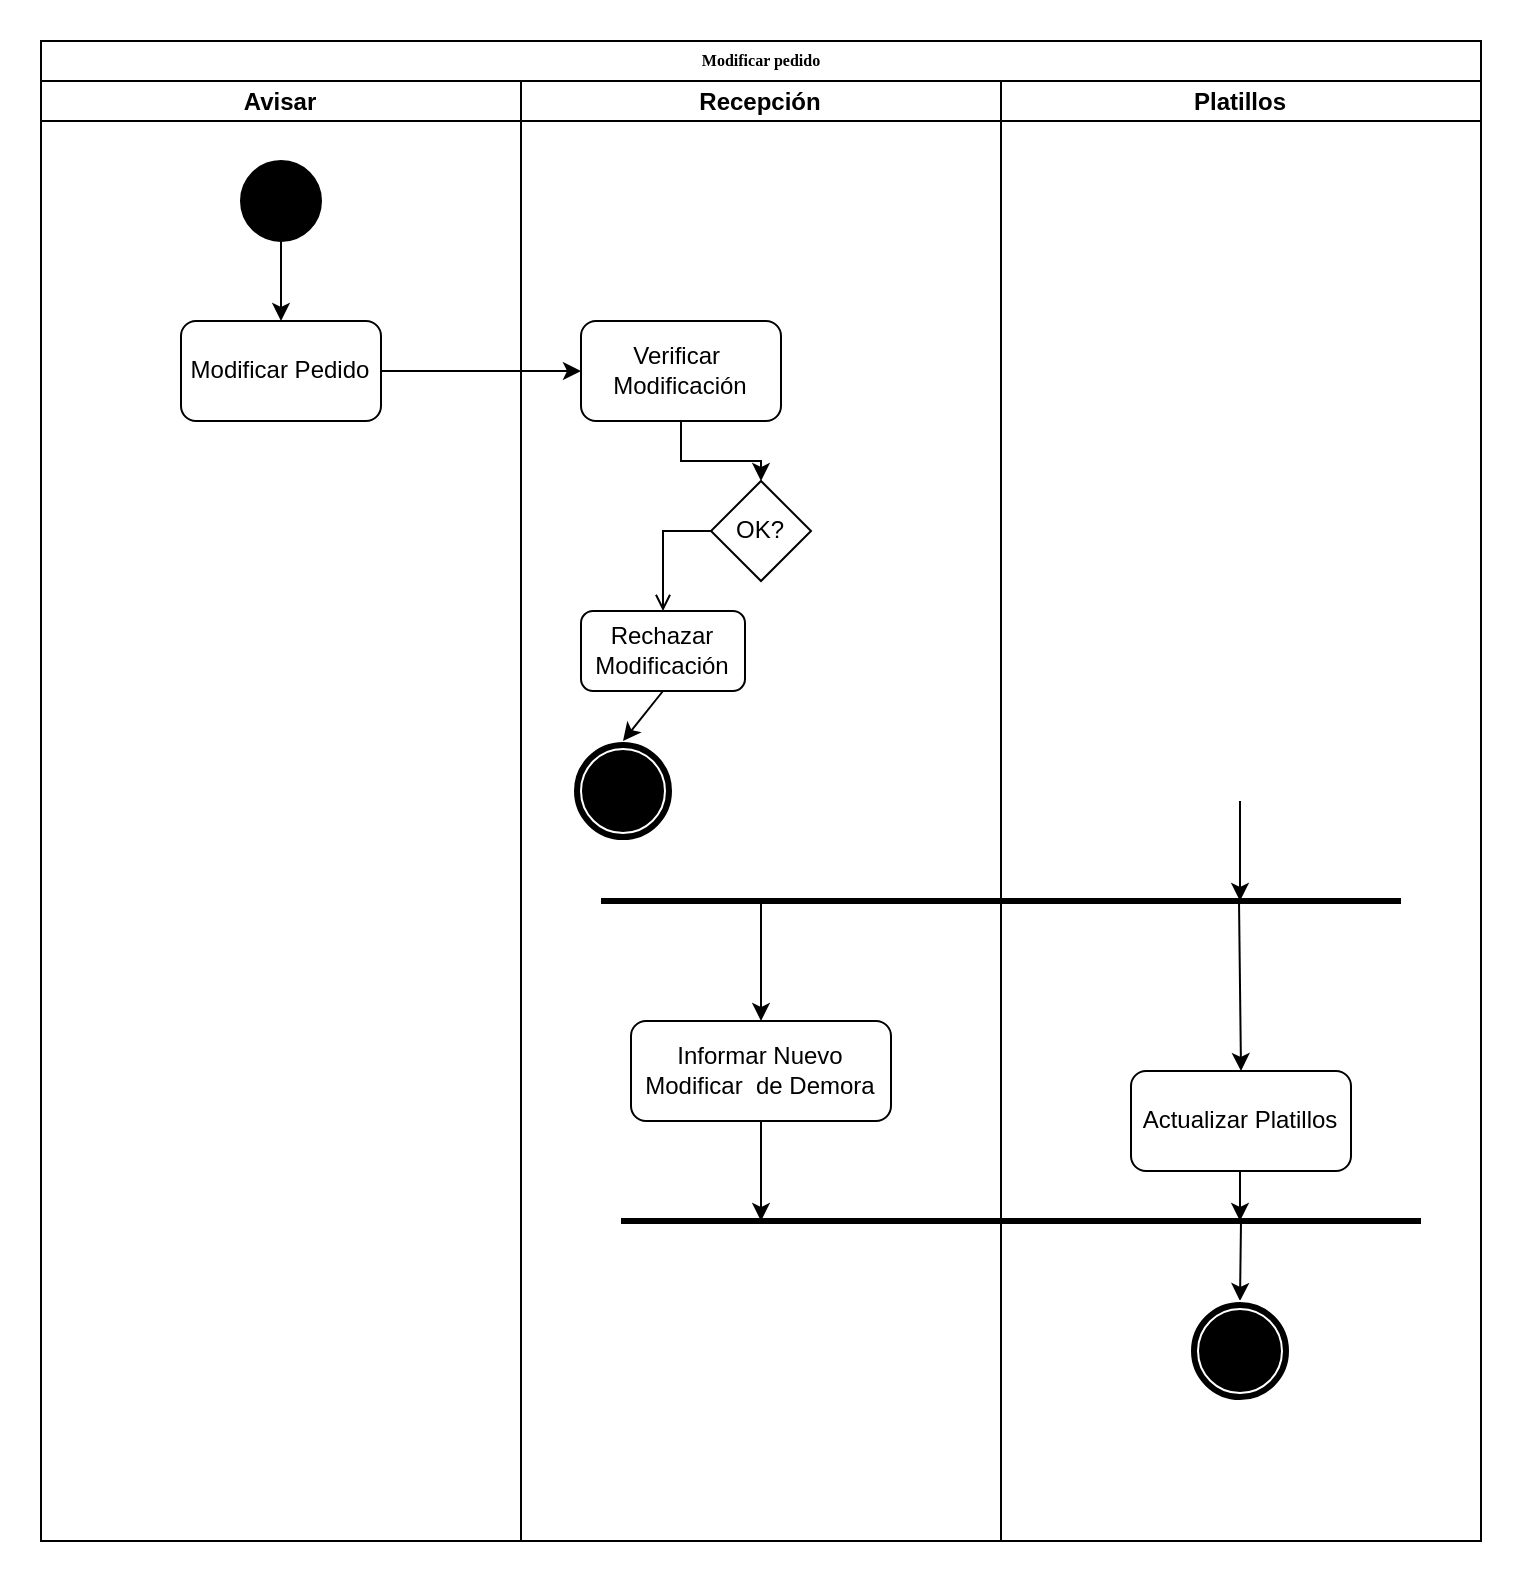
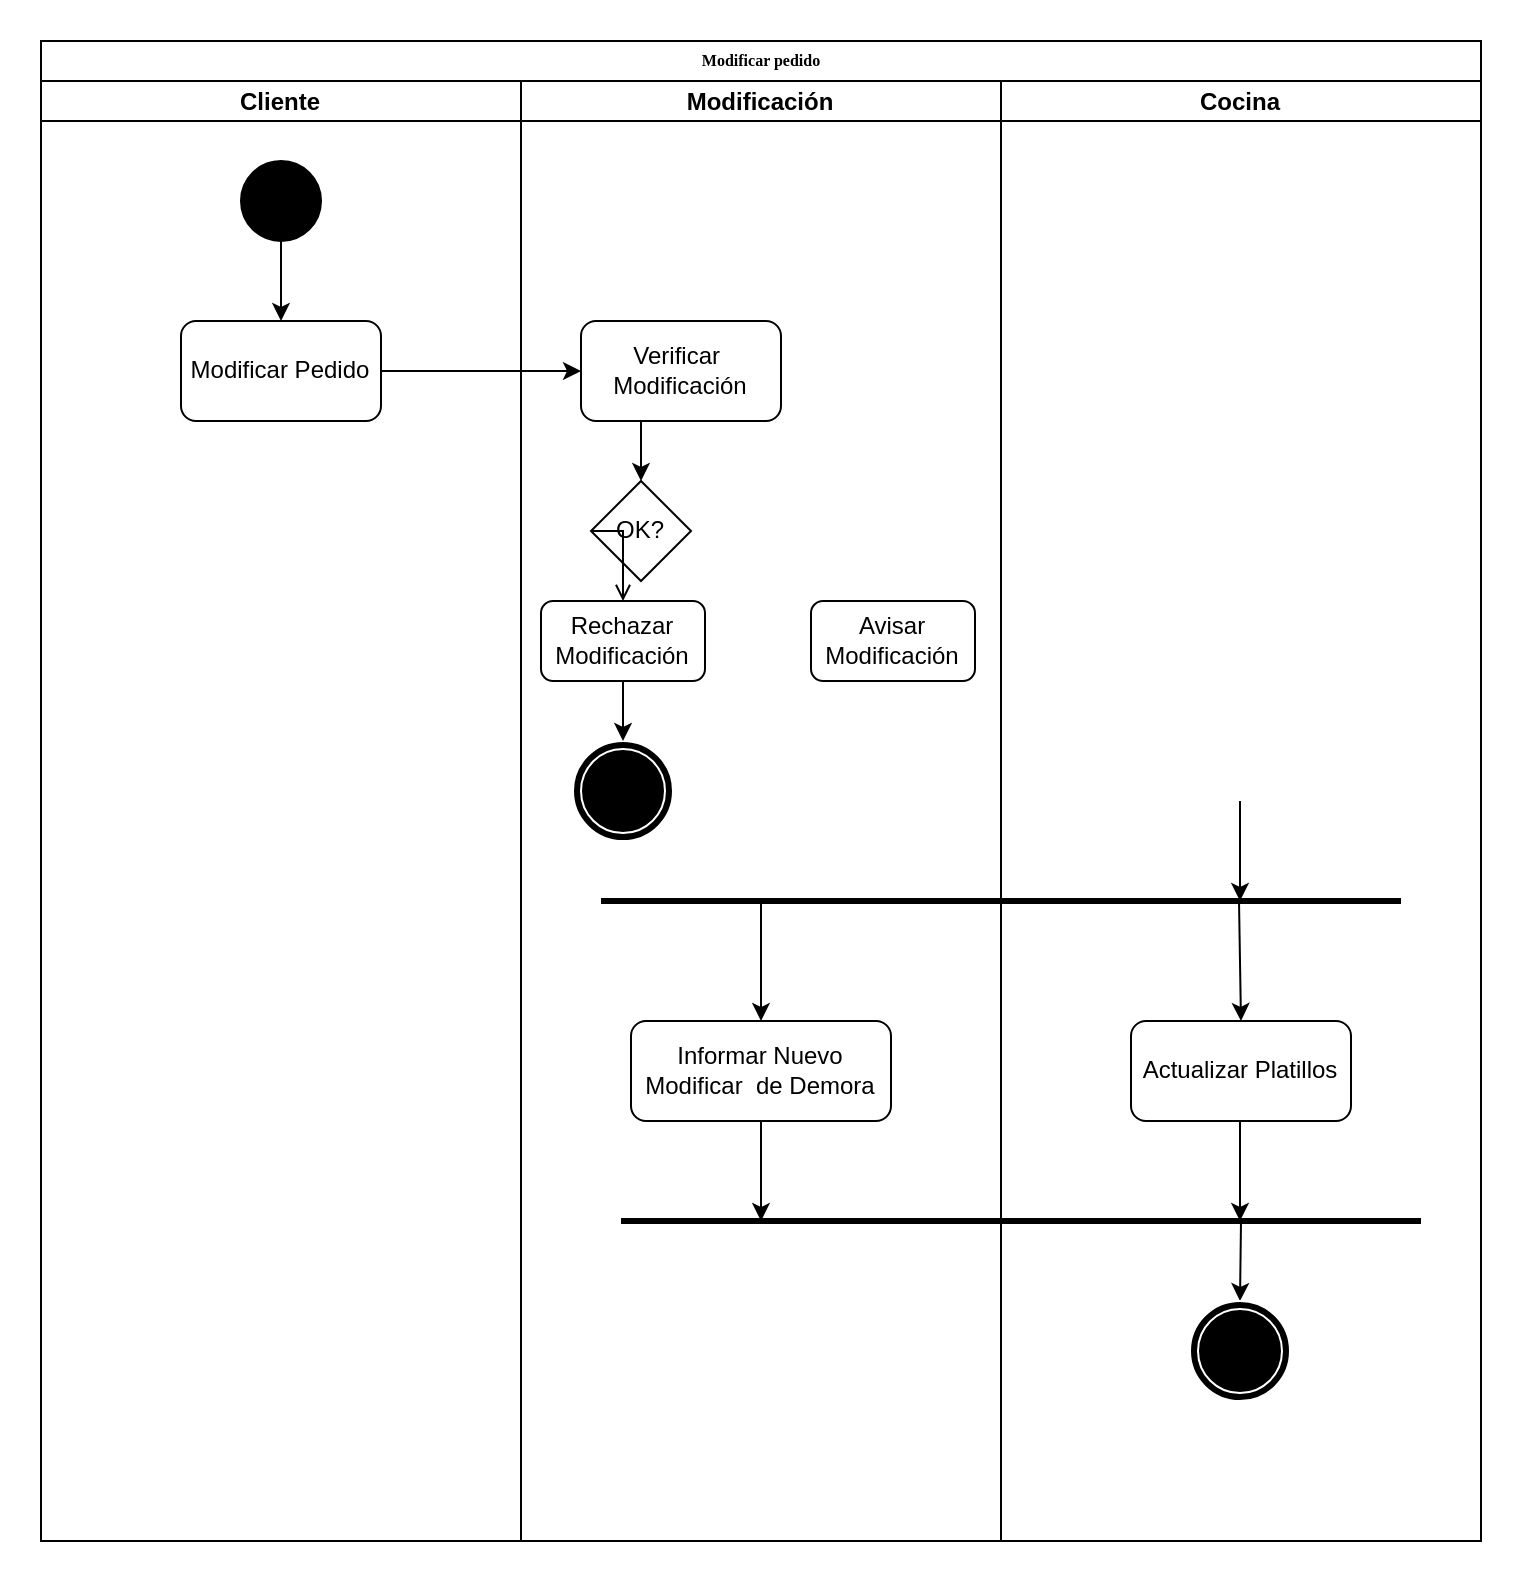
(280, 102) -> (280, 102)
(760, 102) -> (760, 102)
(1240, 102) -> (1240, 102)
(761, 531) -> (641, 531)
none -> (893, 641)
(663, 651) -> (623, 641)
(1241, 1121) -> (1241, 1071)
